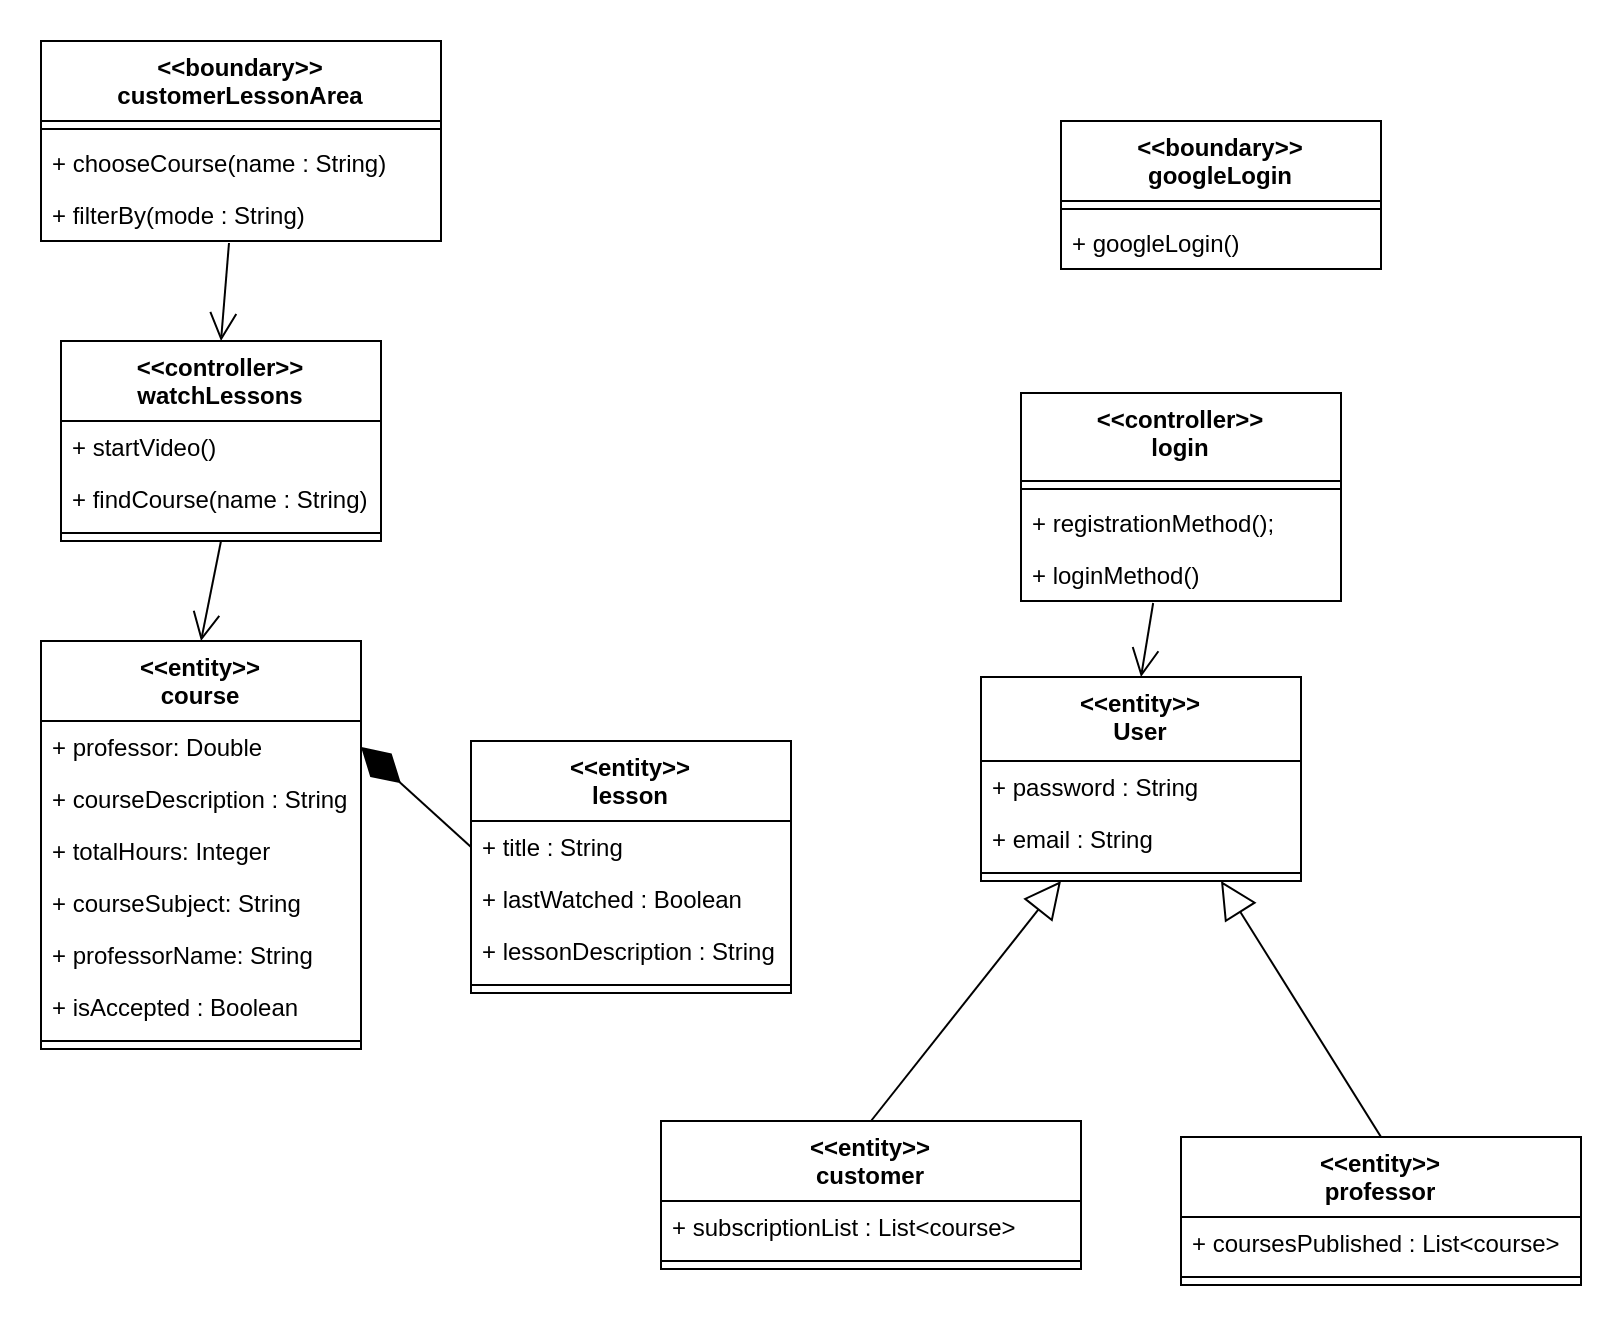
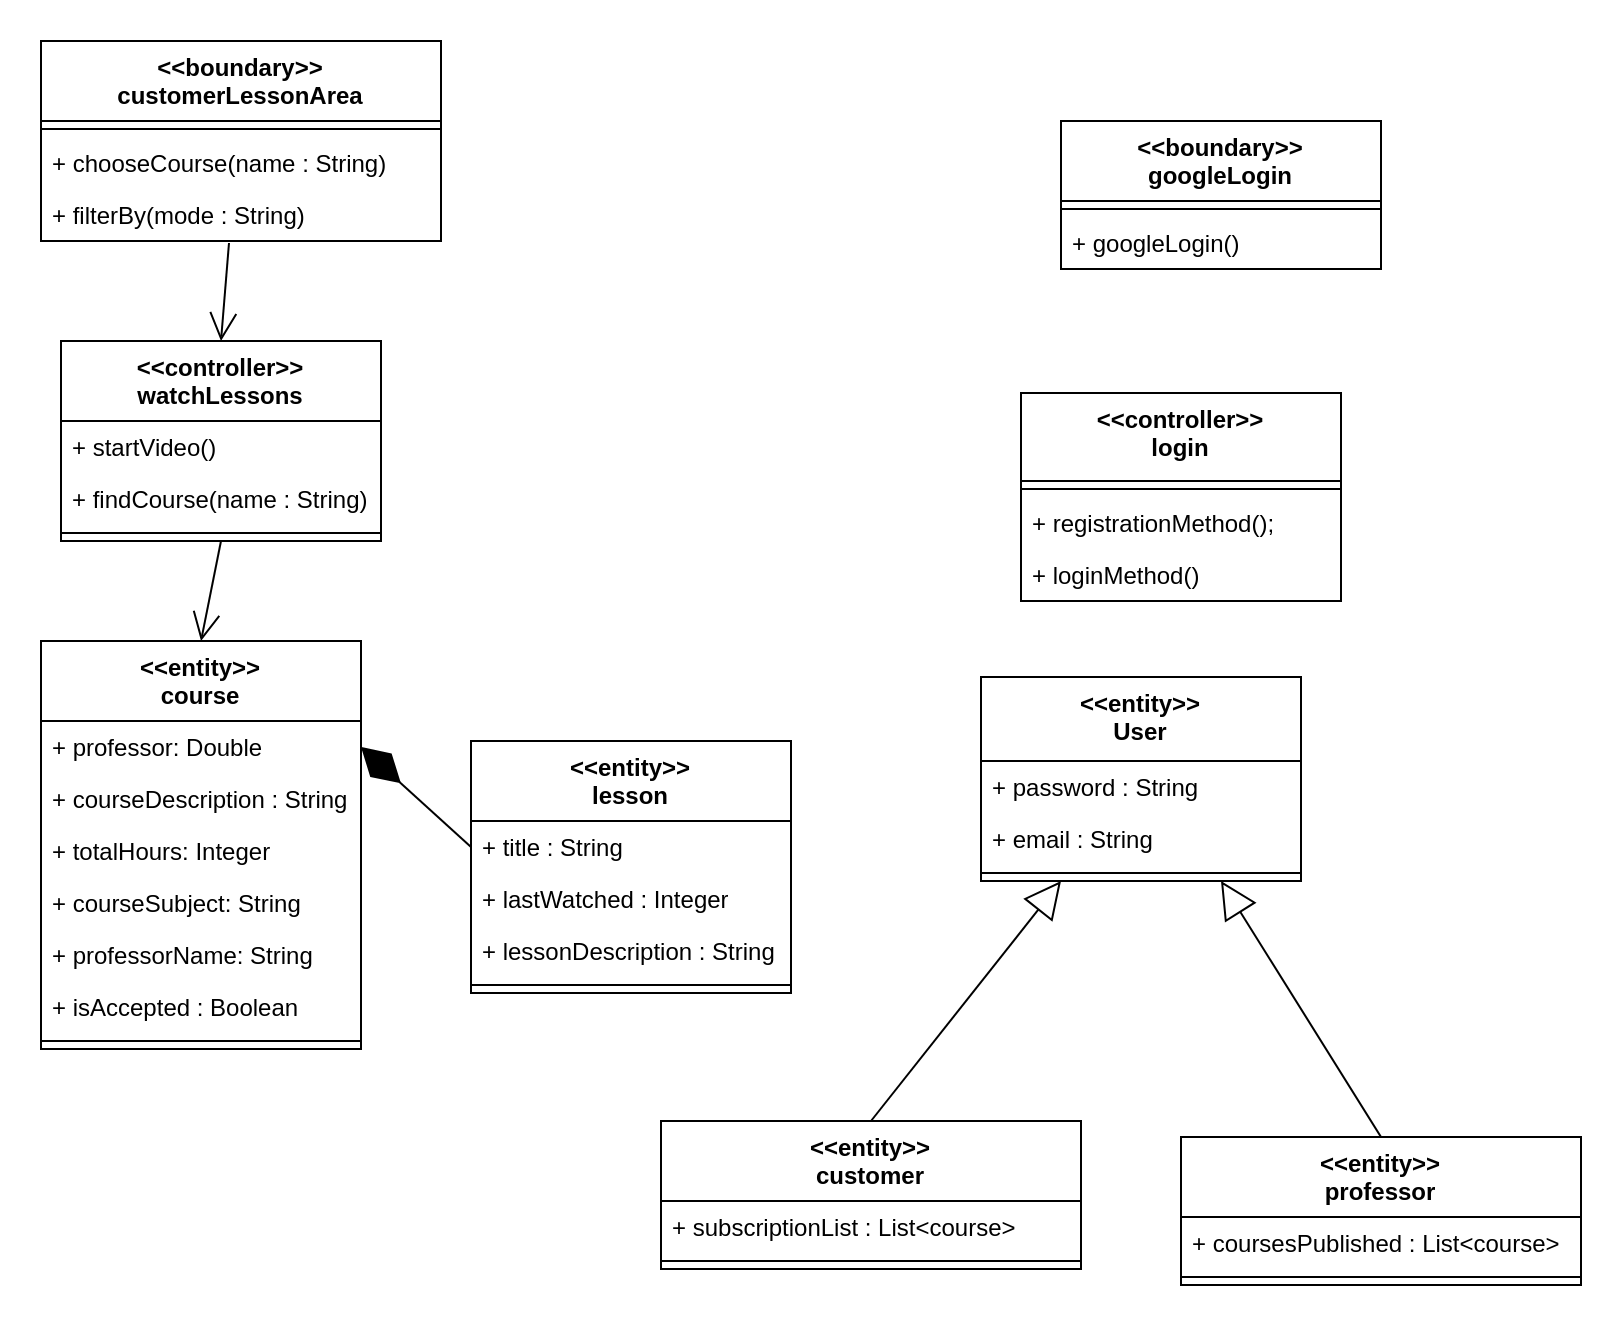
(1147, 639) -> none
(619, 901) -> (622, 901)
